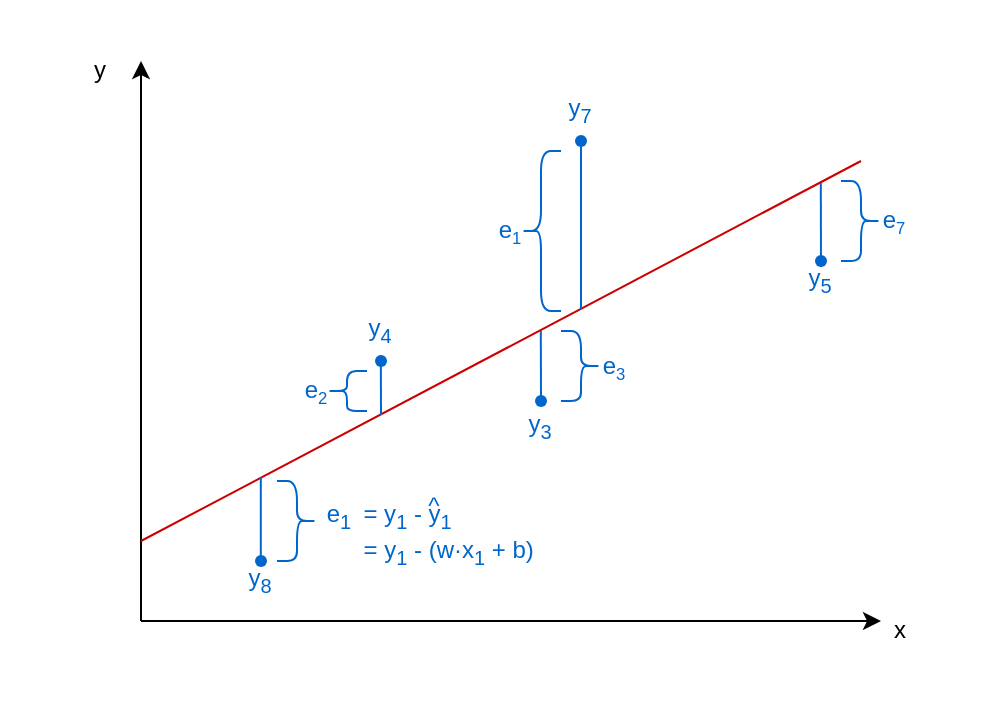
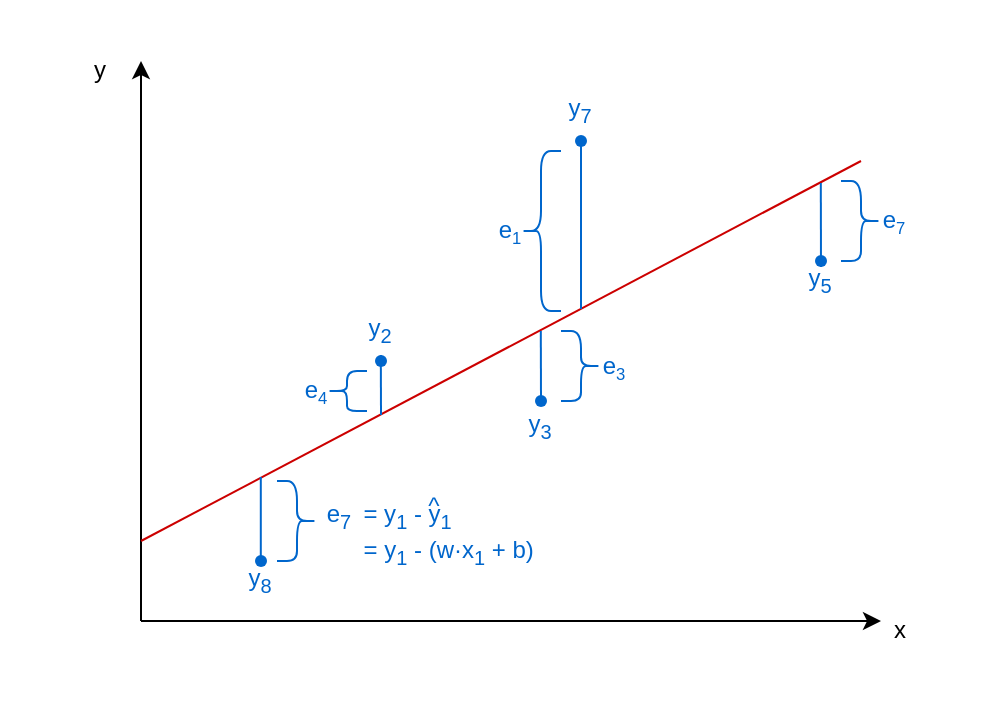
(381, 331) -> (381, 331)
(317, 391) -> (317, 391)
(393, 535) -> (393, 535)
